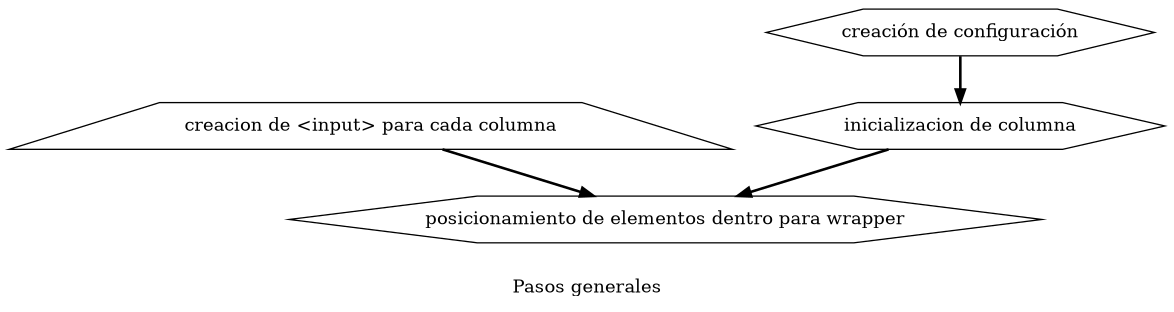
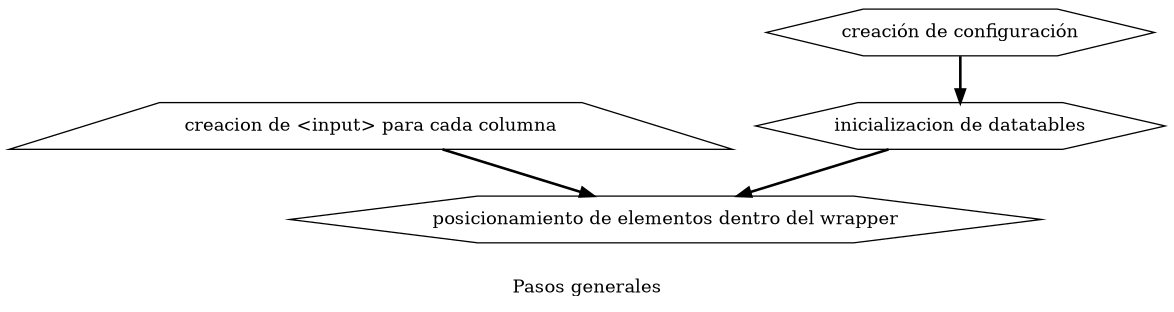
(960, 126) -> (960, 126)
(666, 219) -> (666, 219)
